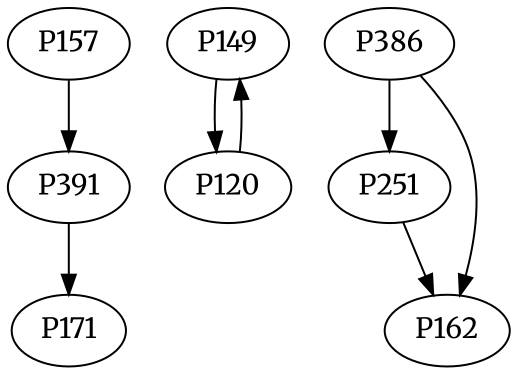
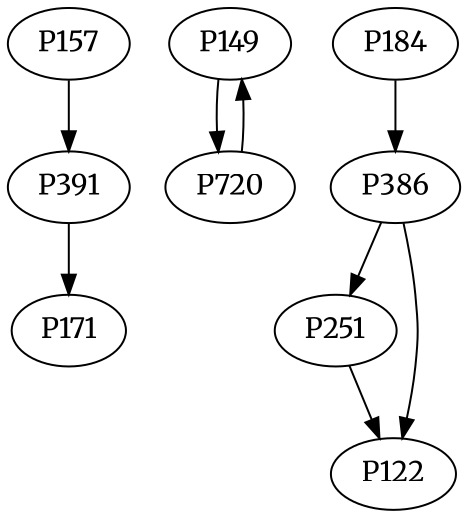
none -> (395, 44)
(228, 187) -> (230, 187)
(447, 331) -> (393, 474)
